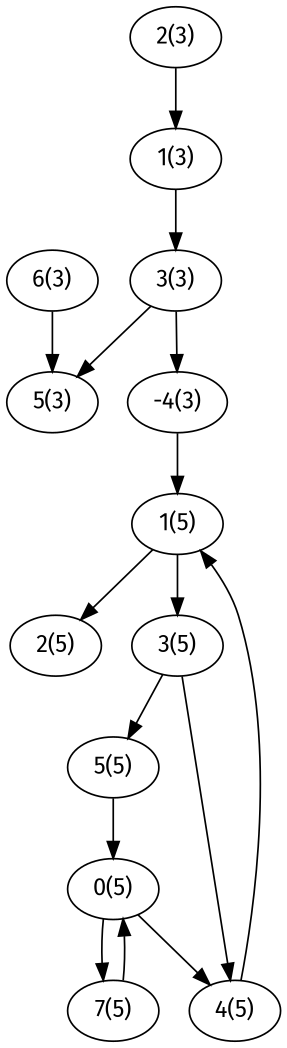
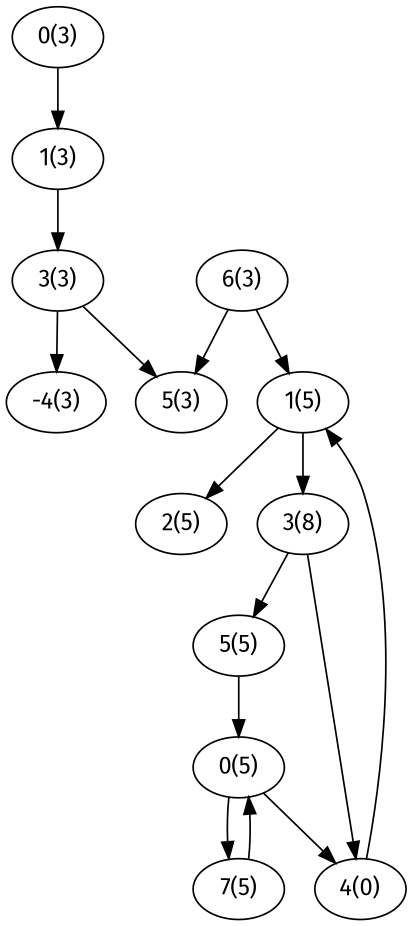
(176, 37) -> (58, 37)
(177, 455) -> (269, 334)
(177, 646) -> (303, 524)
(235, 1011) -> (360, 889)
